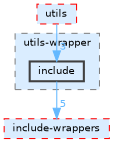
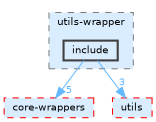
(57, 40) -> (108, 75)
(57, 129) -> (49, 108)
